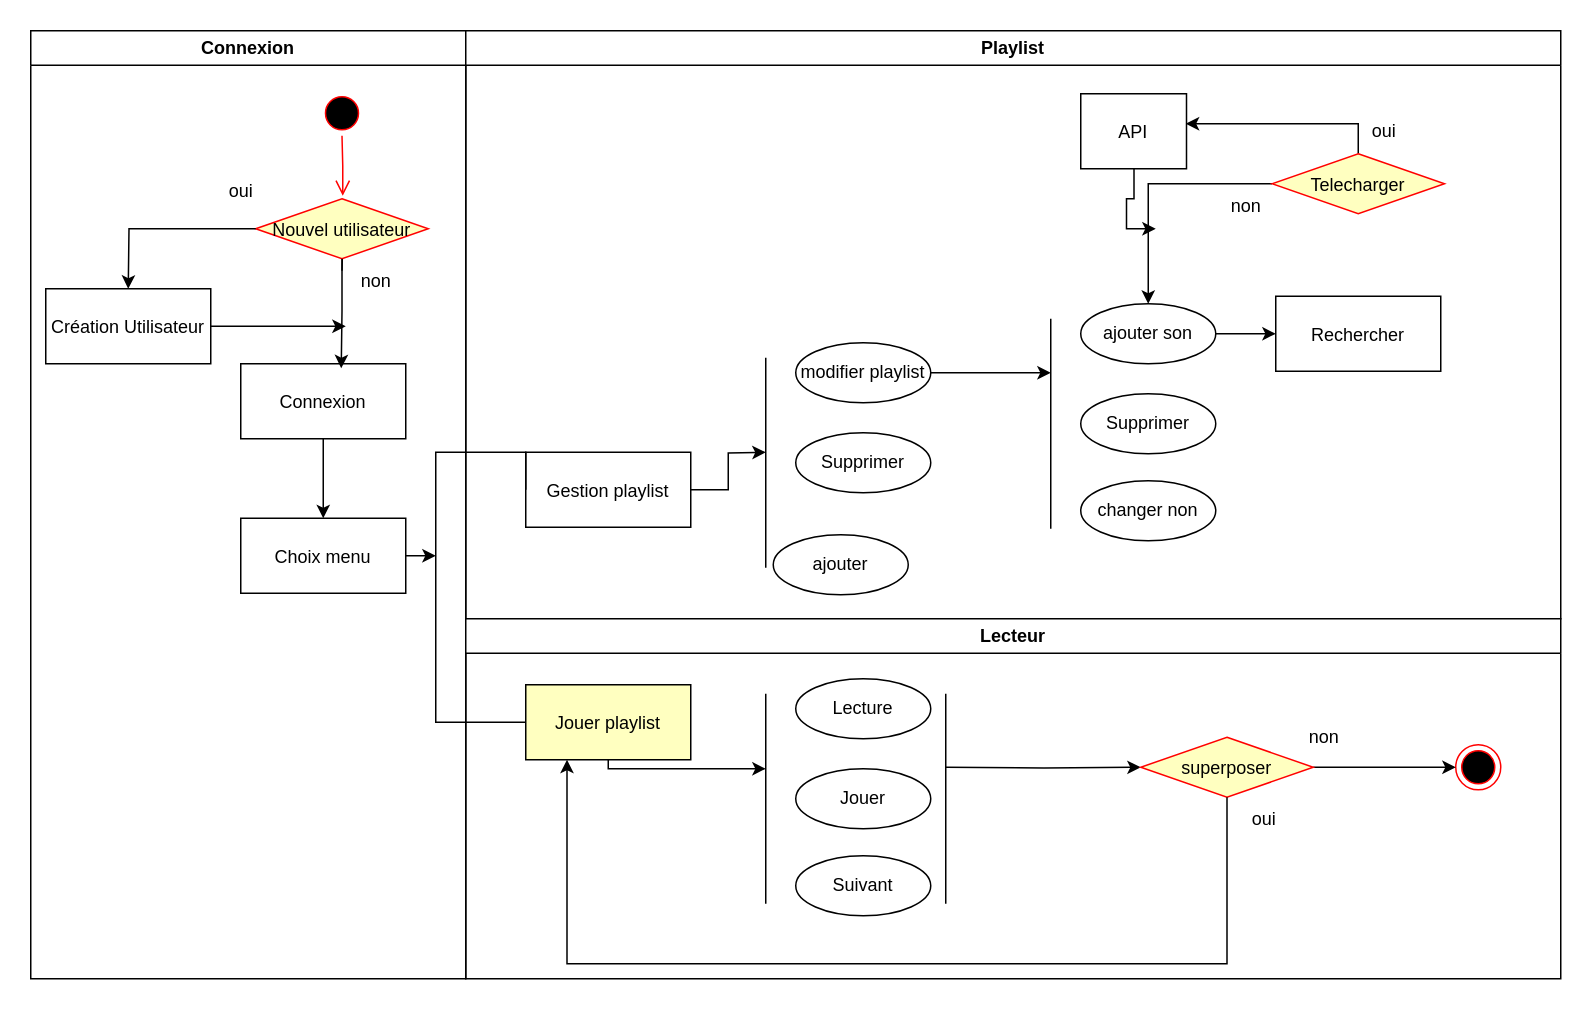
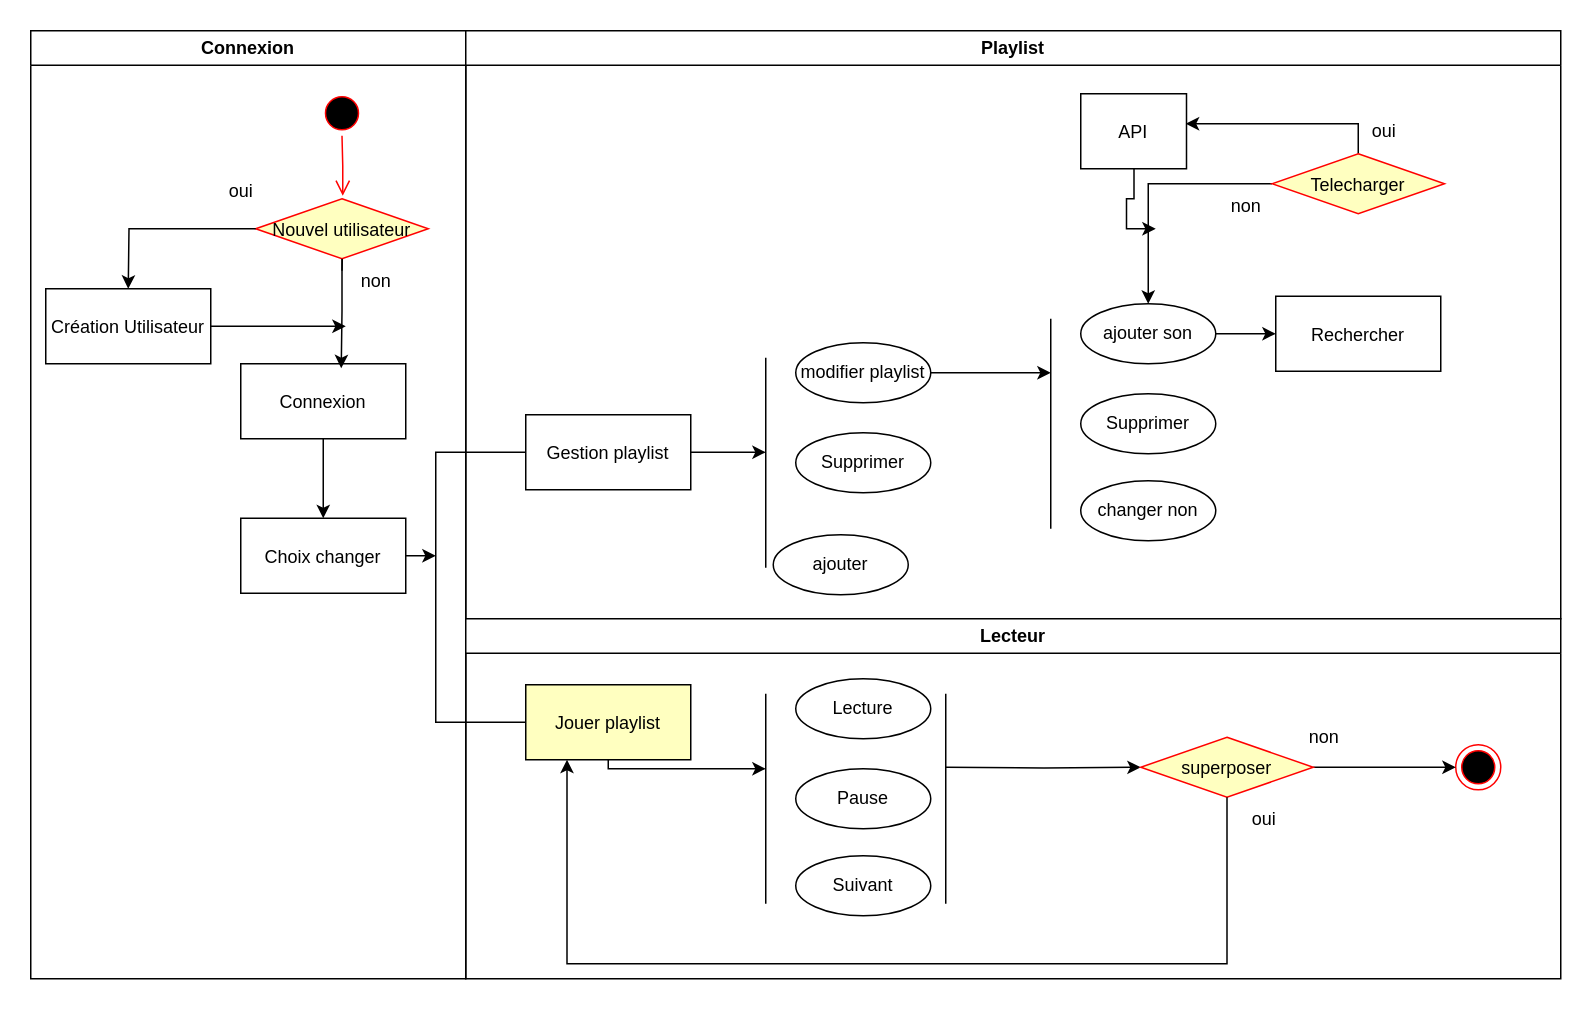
(608, 490) -> (608, 452)
(323, 557) -> (323, 557)
(863, 799) -> (863, 799)
